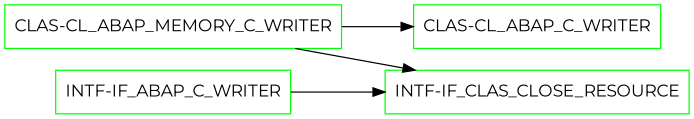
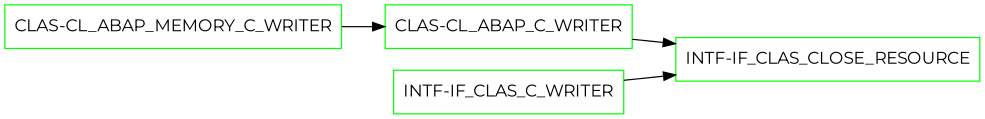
(349, 58) -> (648, 41)
(173, 92) -> (509, 92)
